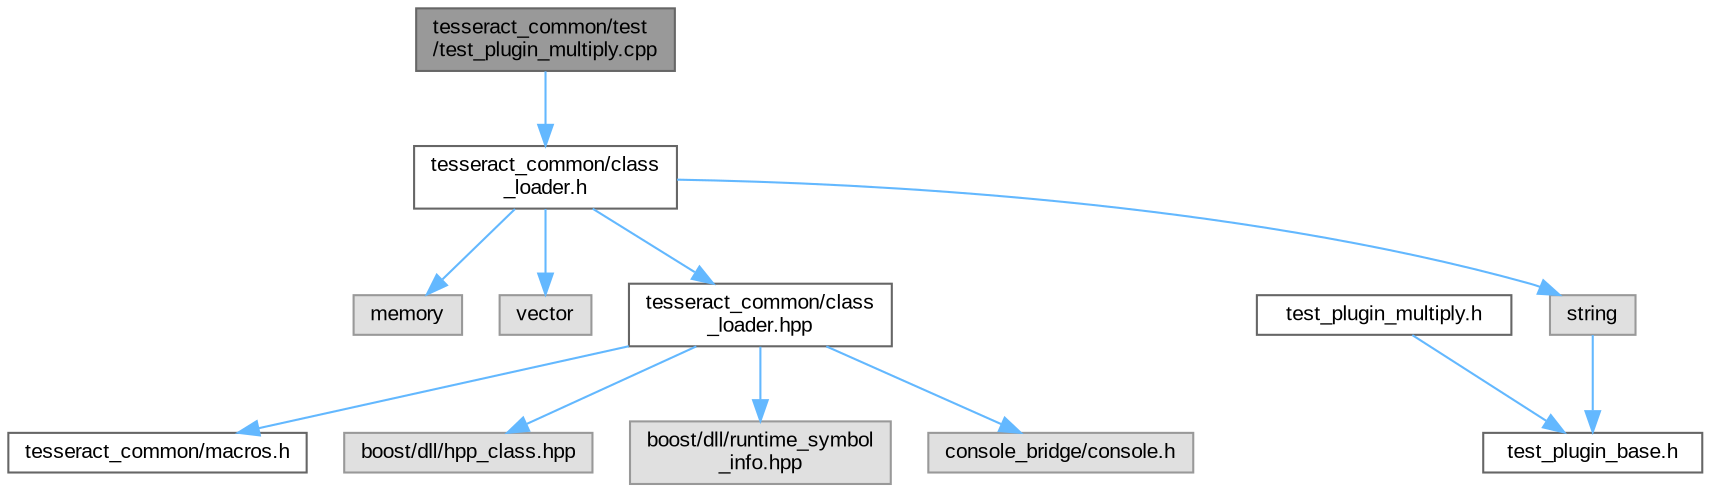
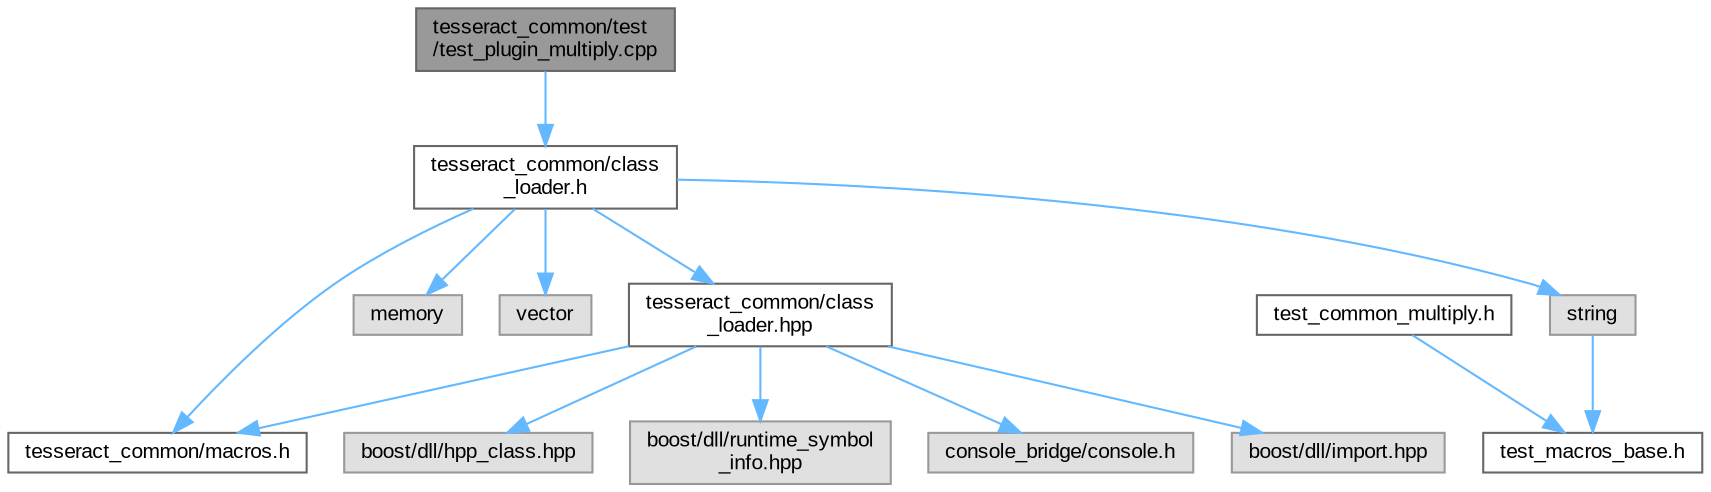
none -> (318, 296)
(1384, 315) -> (1384, 315)
none -> (1338, 453)
(1593, 453) -> (1593, 453)
